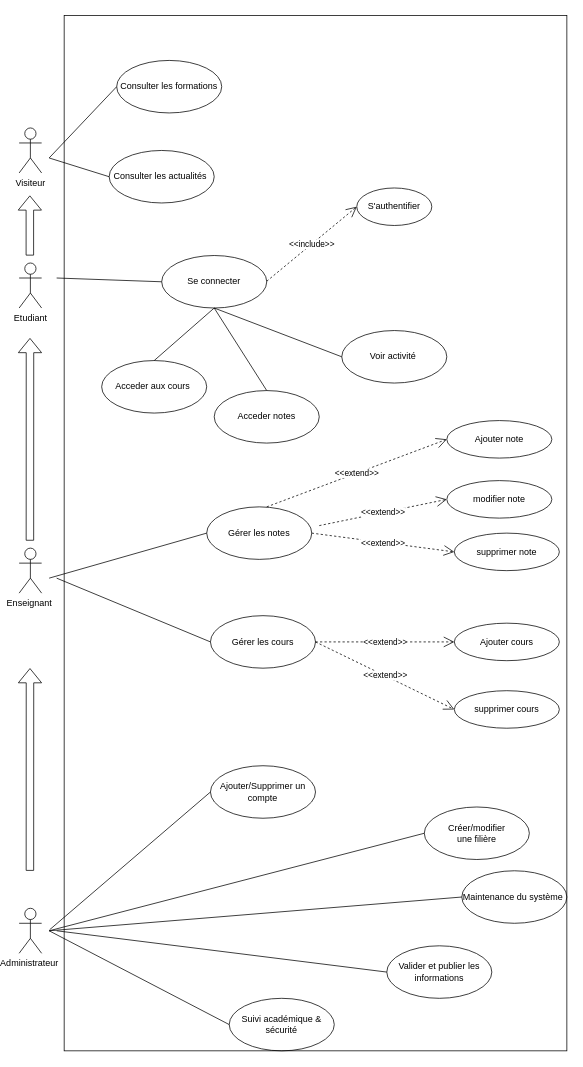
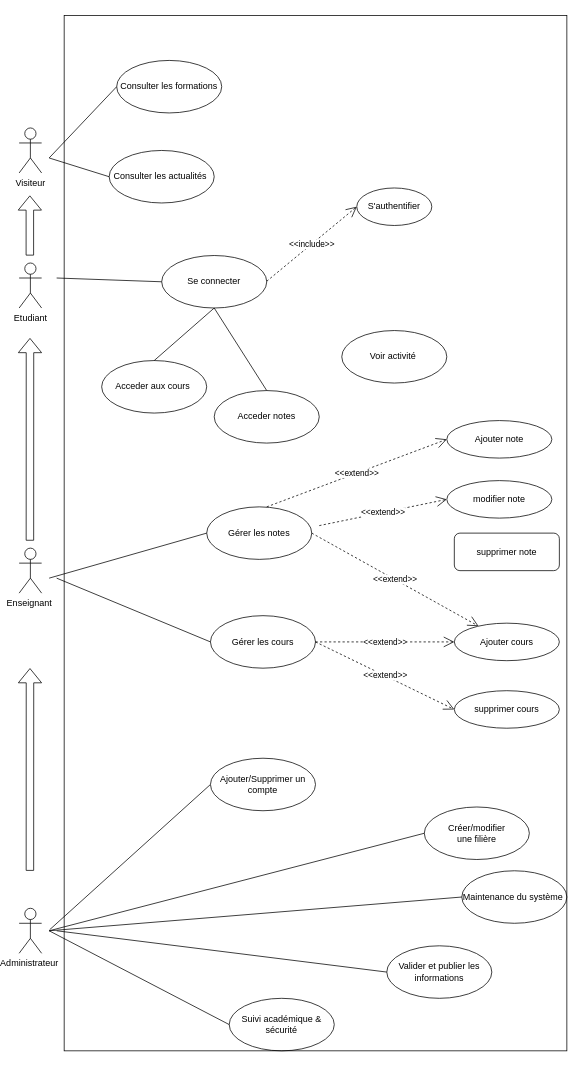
(280, 333) -> none
(383, 542) -> (396, 580)
(507, 552) -> (507, 552)
(263, 792) -> (263, 784)
